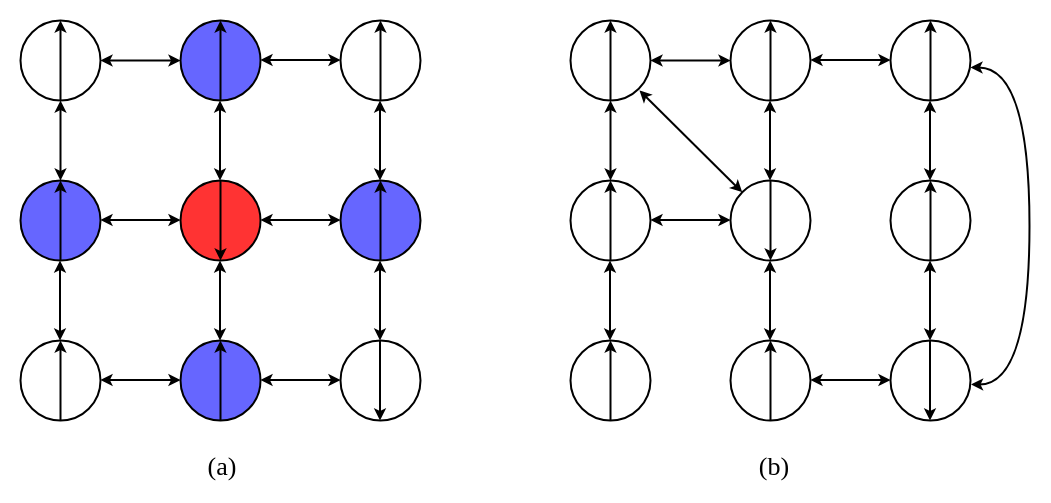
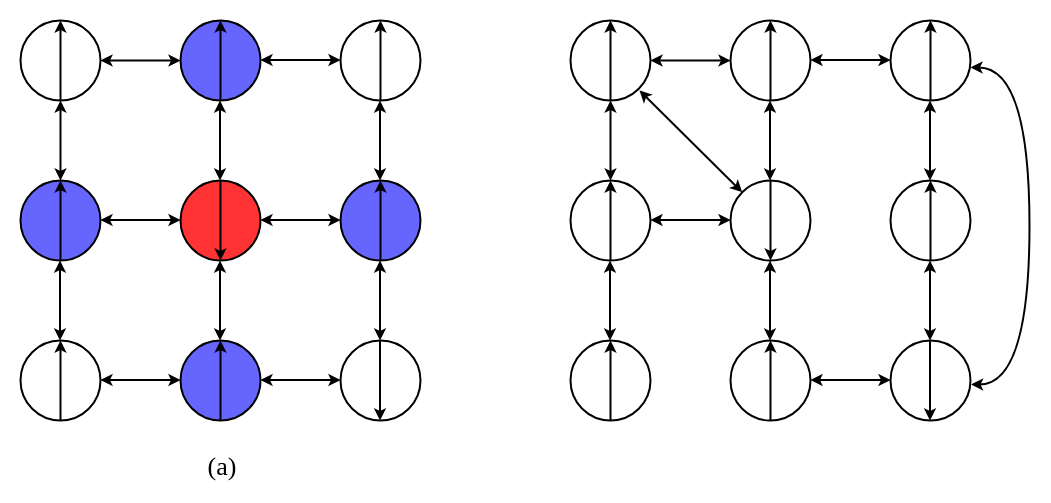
(775, 467) -> none
